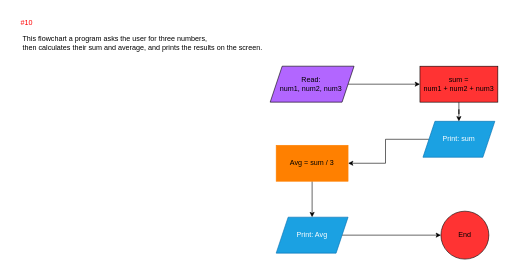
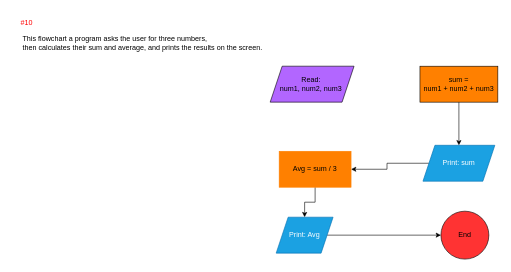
(414, 84) -> none
(459, 84) -> (459, 84)
(459, 140) -> (459, 164)
(312, 164) -> (315, 170)
(312, 236) -> (305, 236)
